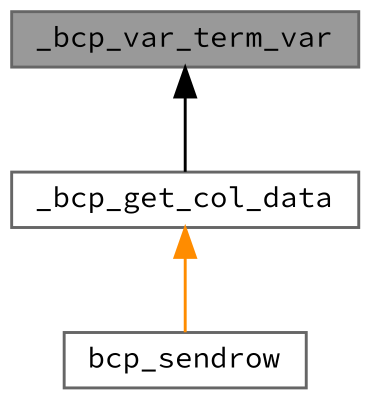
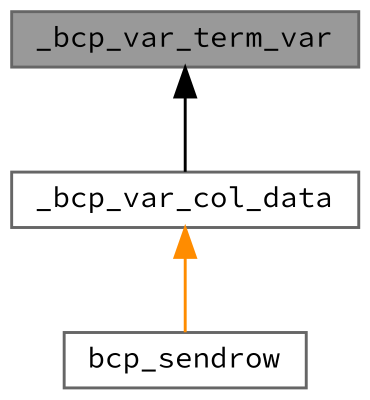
(185, 200) -> (185, 200)
